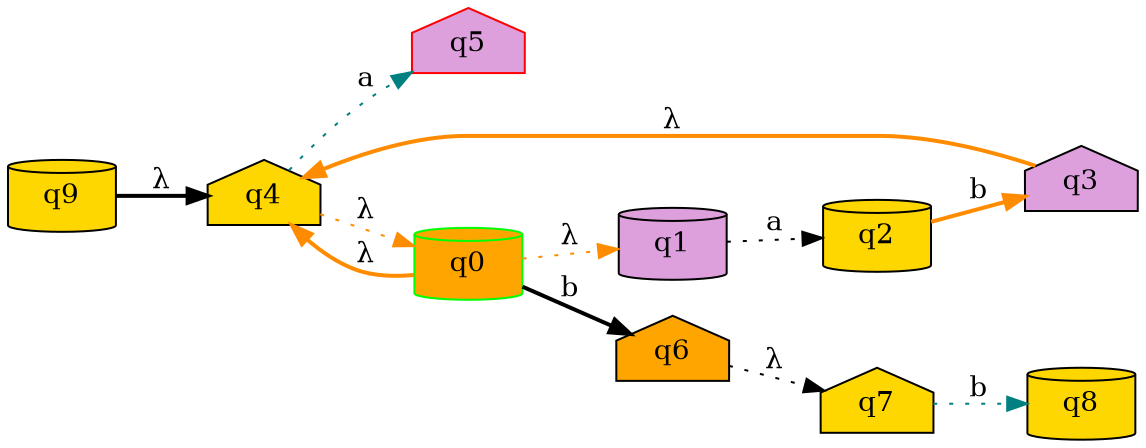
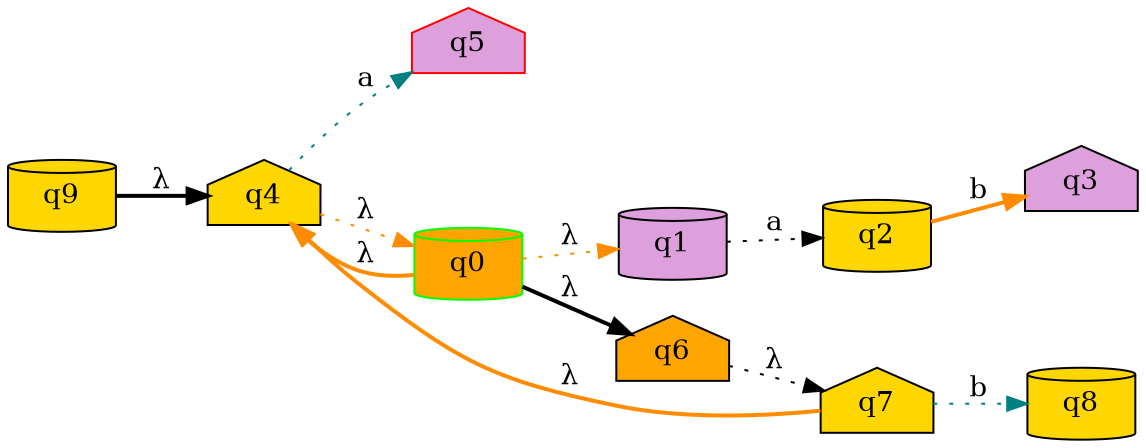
(679, 136) -> (543, 388)
(571, 289) -> (571, 289)
